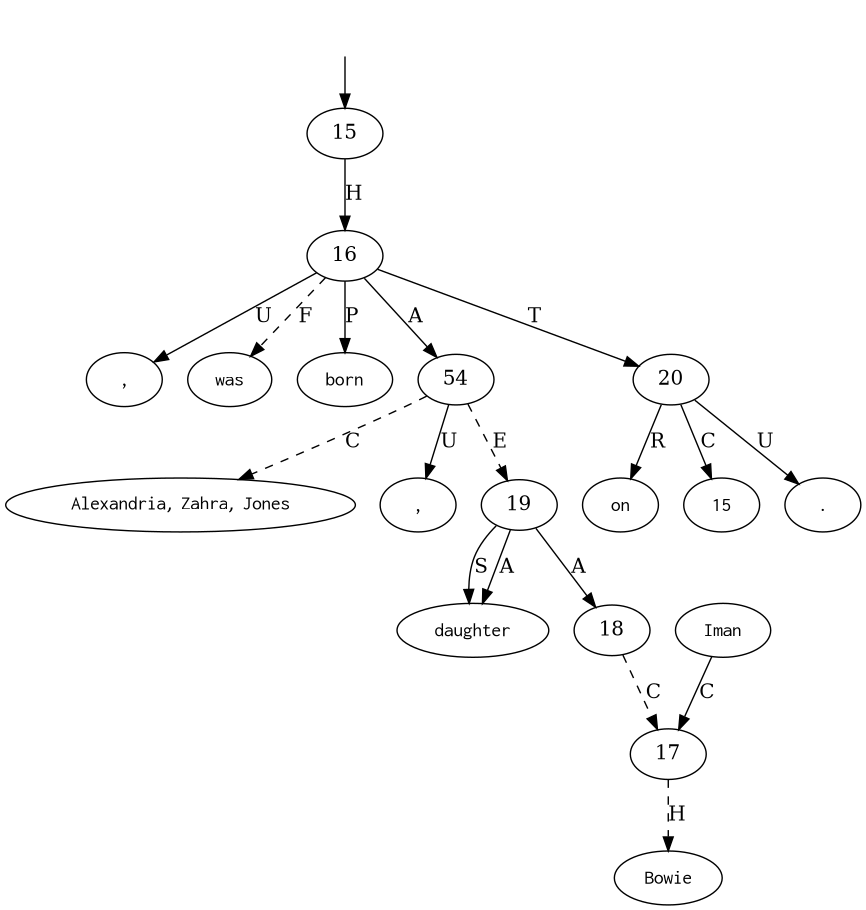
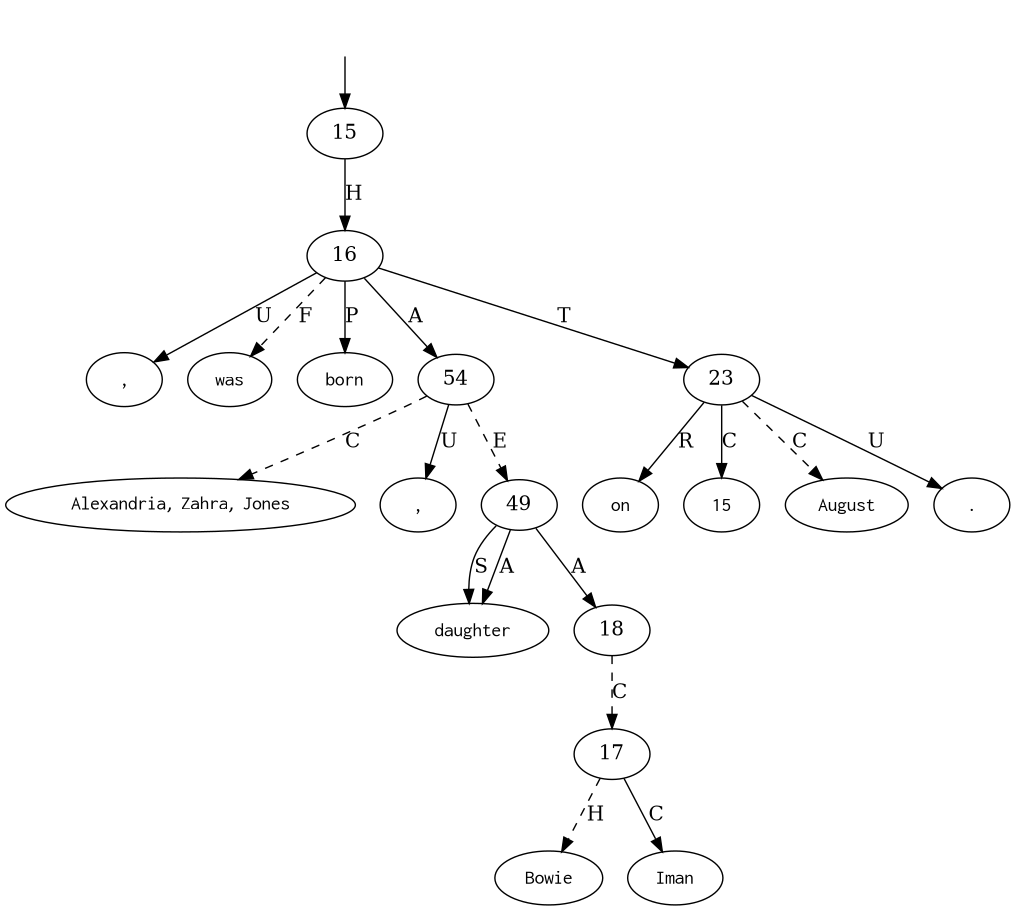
(671, 380) -> (722, 380)
(519, 505) -> (519, 505)
none -> (847, 505)
(698, 687) -> (640, 809)
